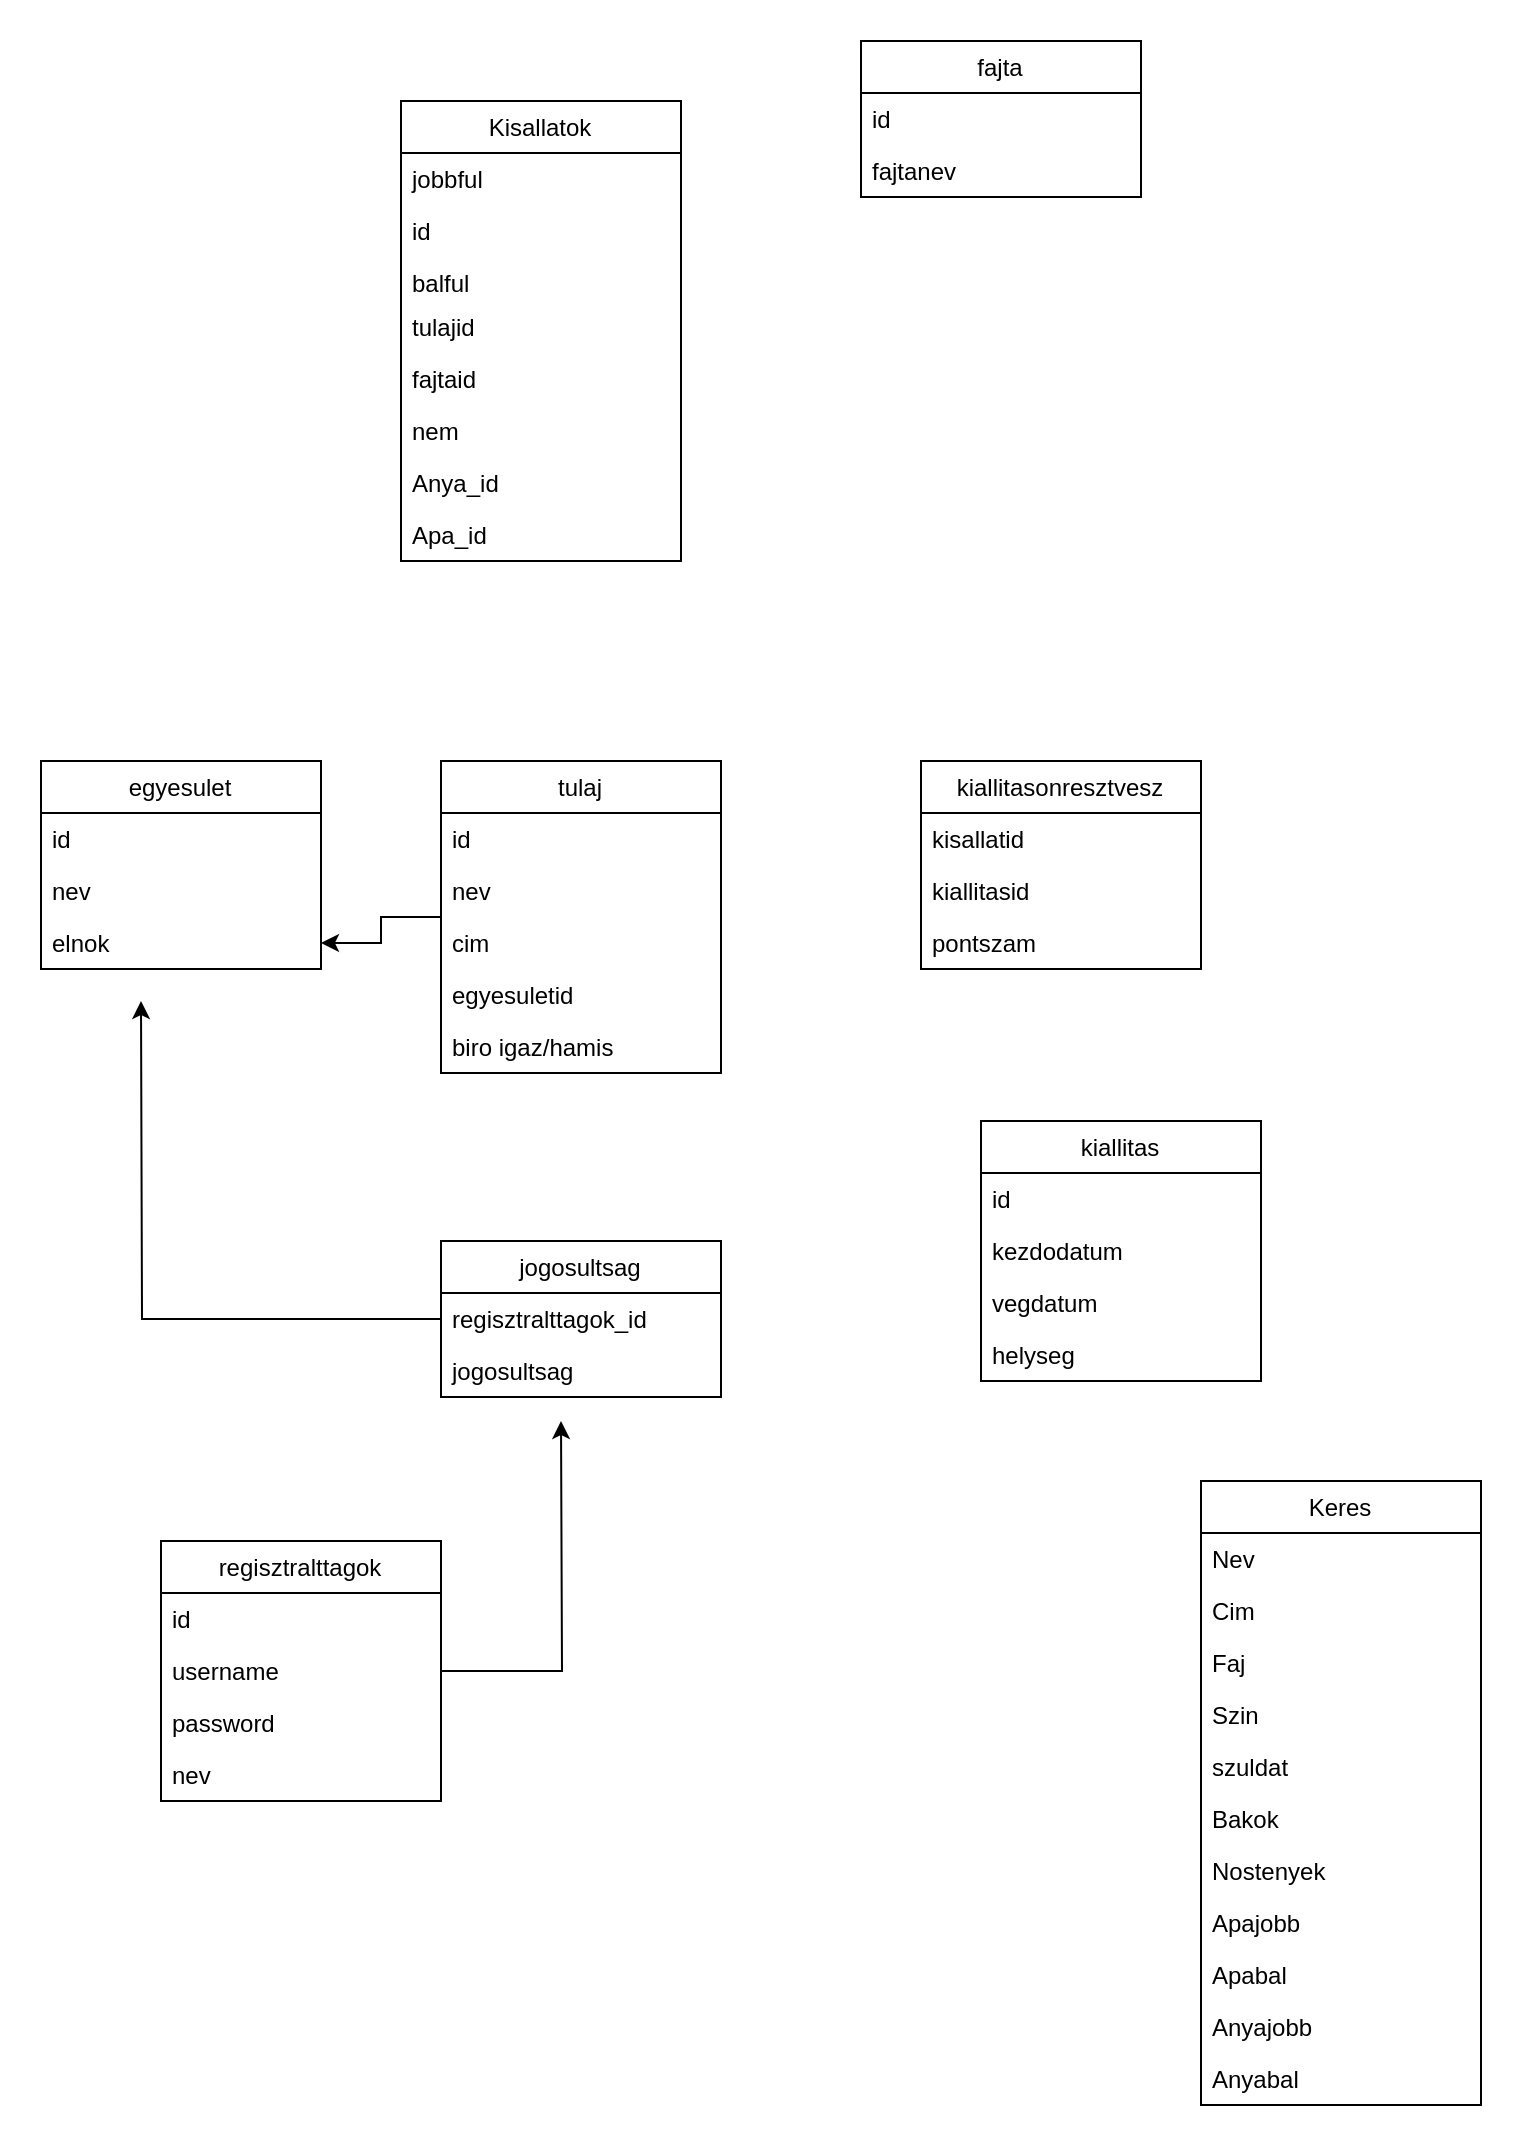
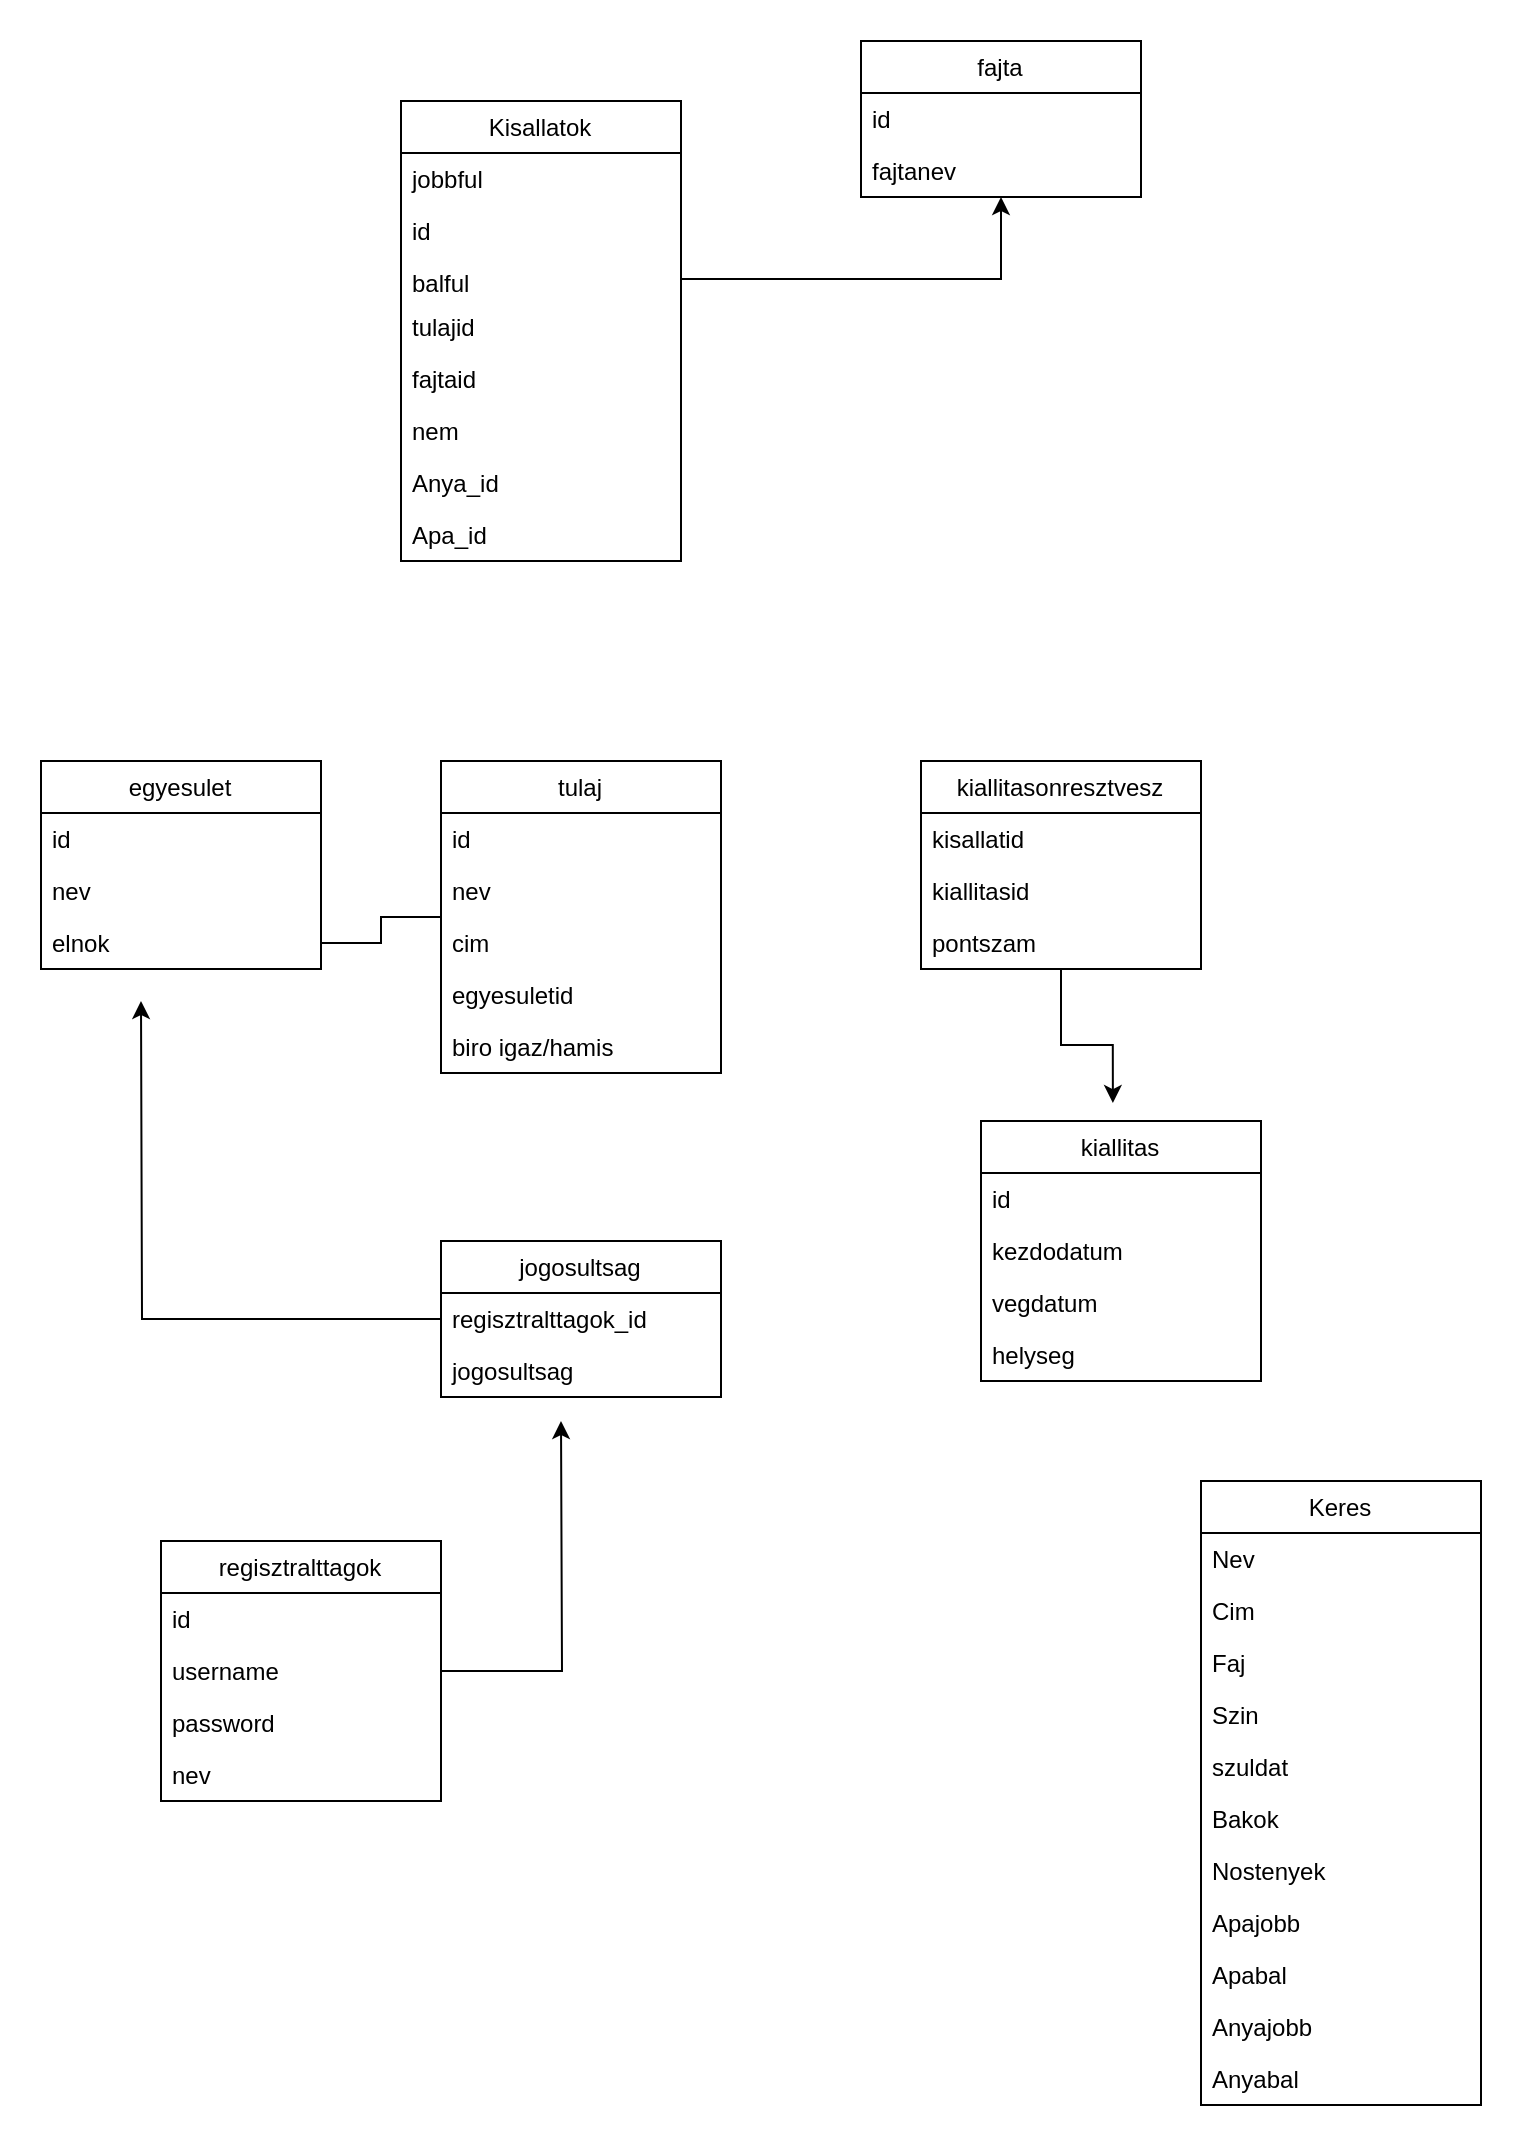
none -> (875, 279)
(336, 943) -> (330, 943)
none -> (1071, 1045)
